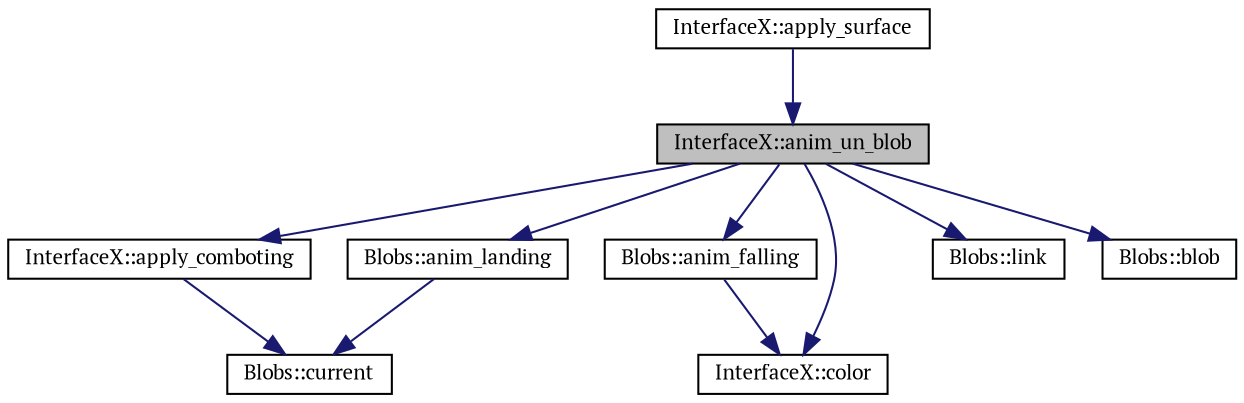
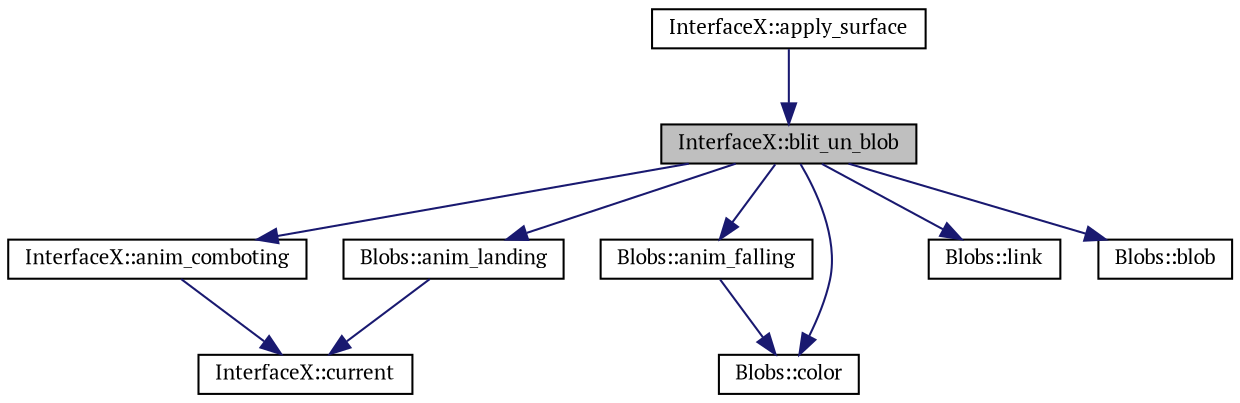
(793, 144) -> (789, 144)
(159, 259) -> (157, 259)
(310, 374) -> (305, 374)
(793, 374) -> (789, 374)
